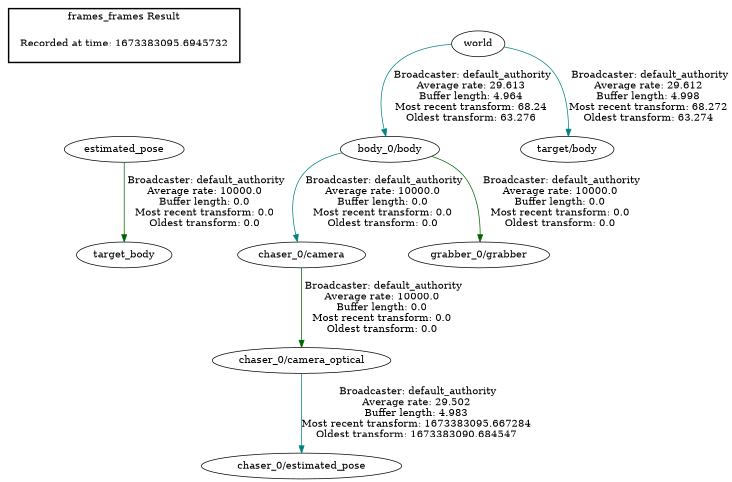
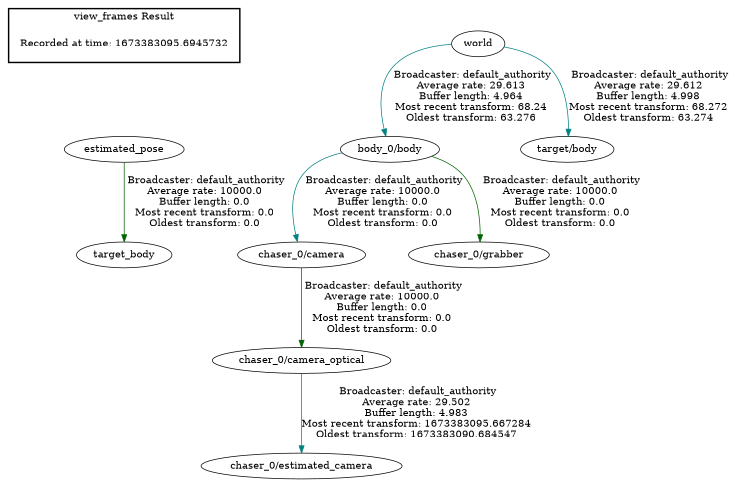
(124, 17) -> (124, 17)
(479, 255) -> (479, 255)
(302, 466) -> (302, 466)
